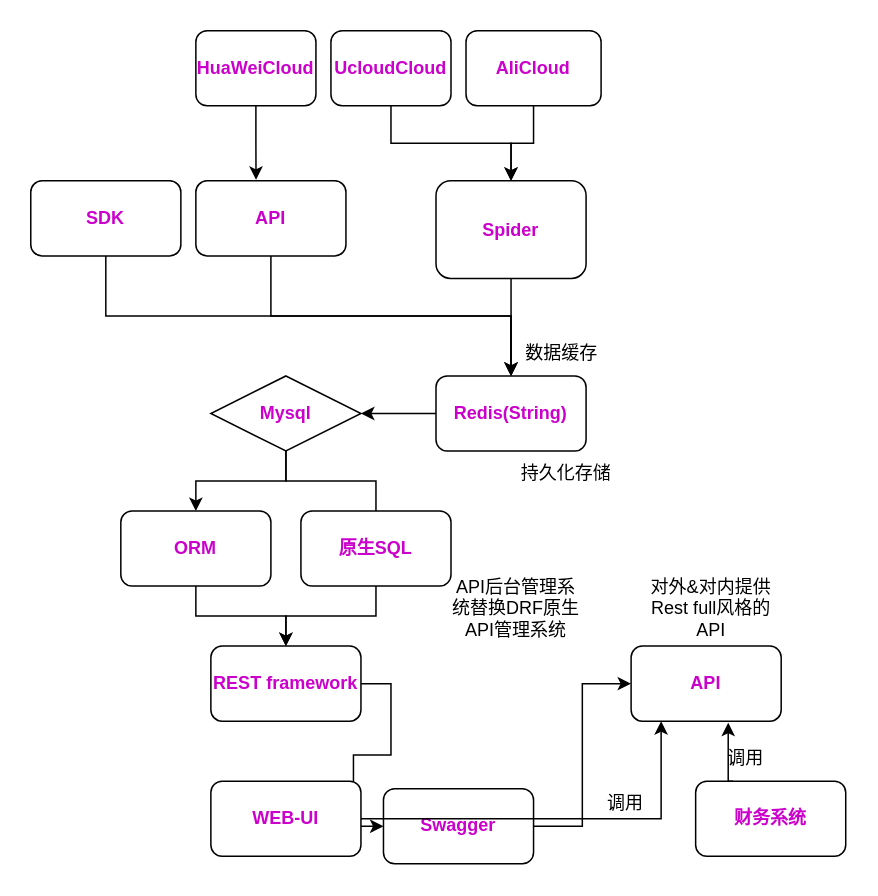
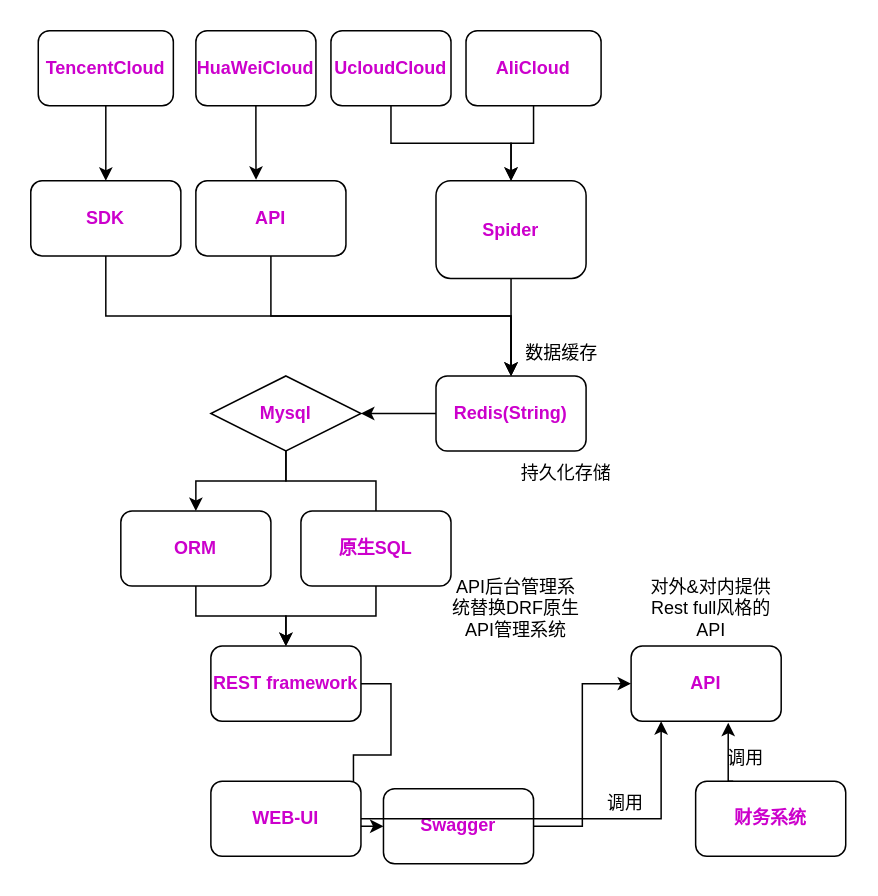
none -> (106, 68)
none -> (106, 138)
